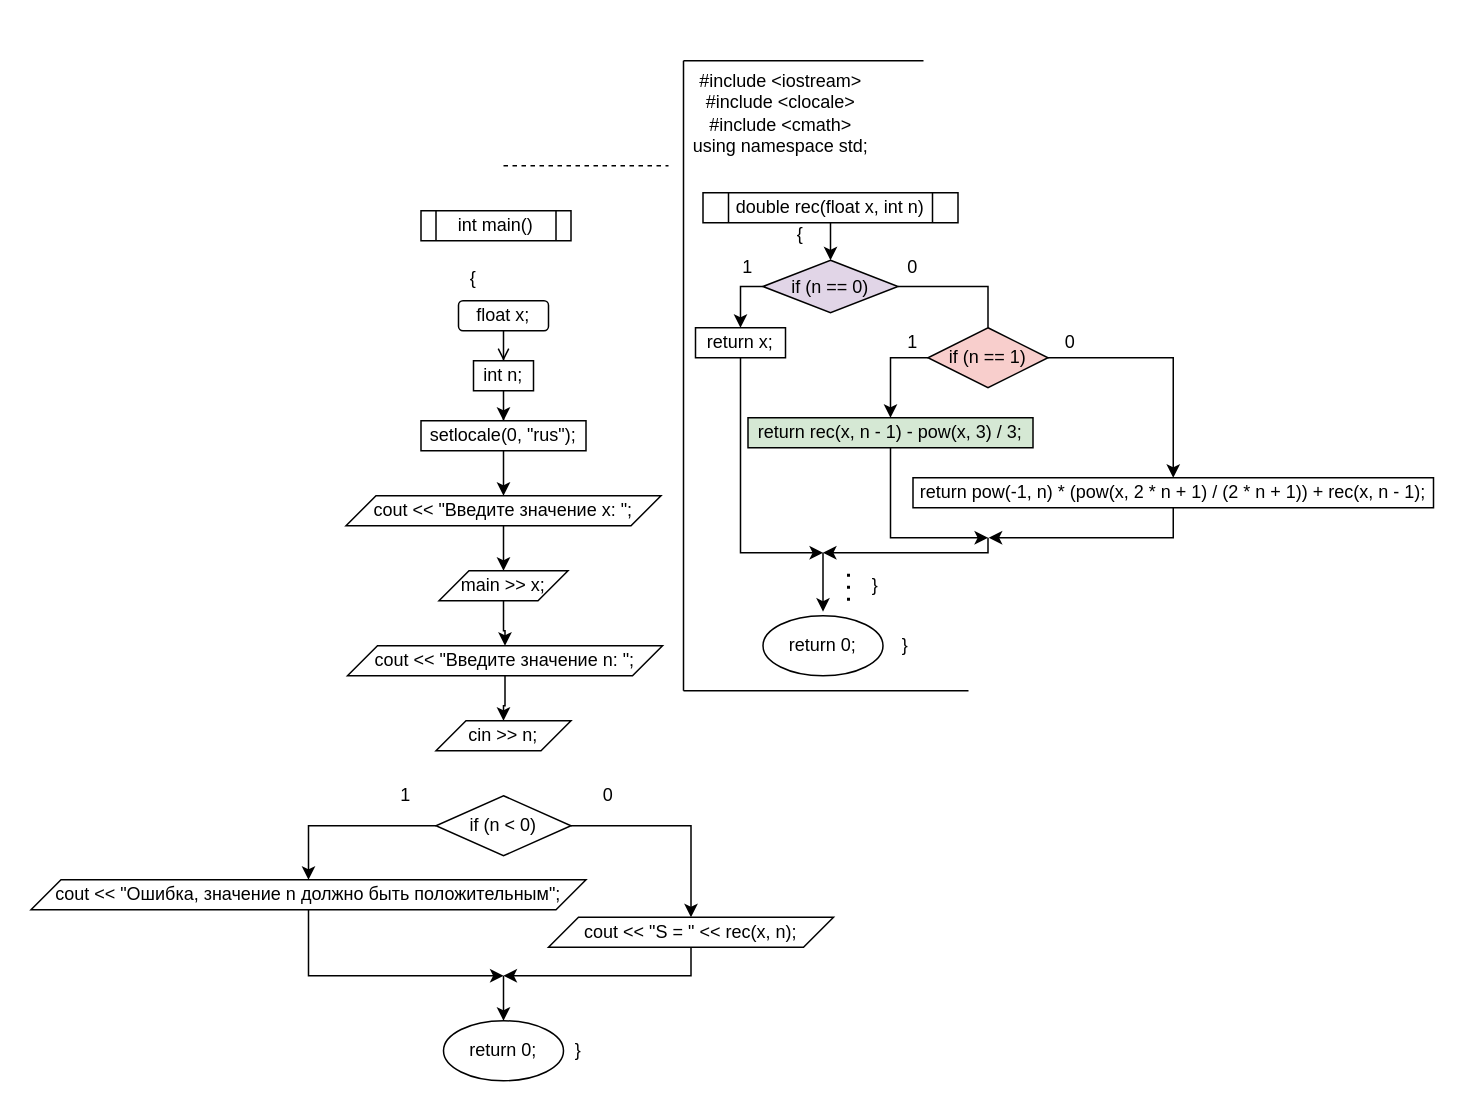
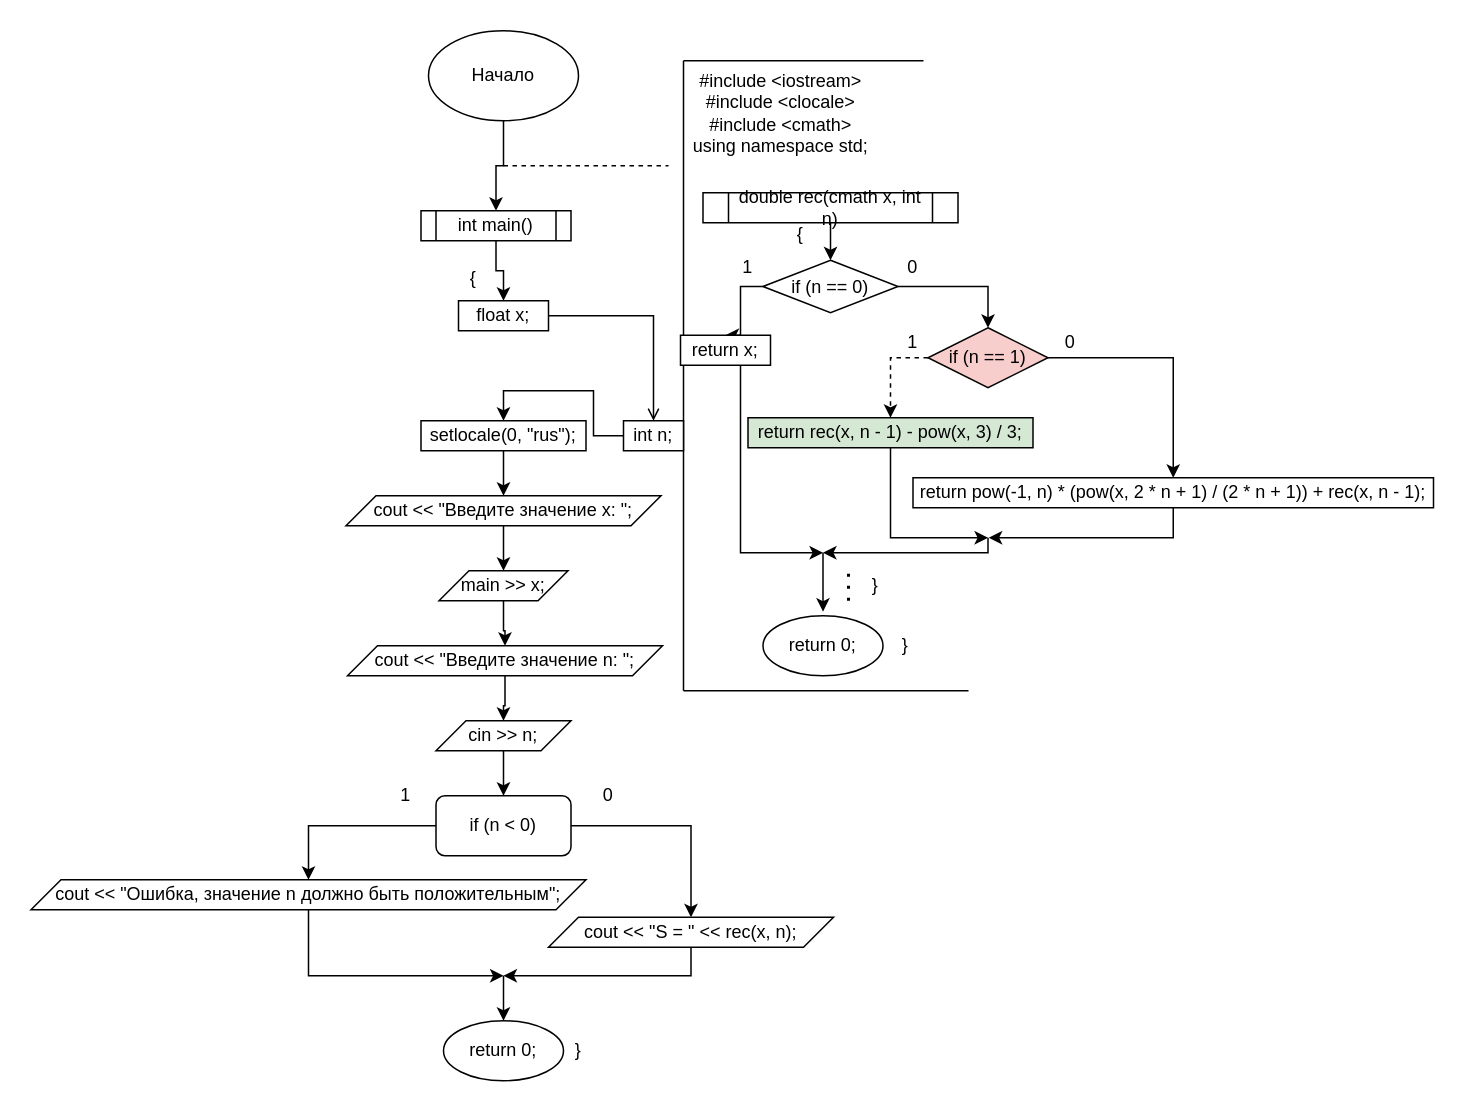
none -> (503, 76)
none -> (503, 163)
(830, 208) -> (830, 208)
none -> (496, 269)
(830, 287) -> (830, 287)
(503, 316) -> (503, 316)
(988, 320) -> (988, 316)
(740, 343) -> (725, 350)
(890, 366) -> (890, 366)
(503, 376) -> (653, 436)
none -> (503, 779)
(503, 826) -> (503, 826)
